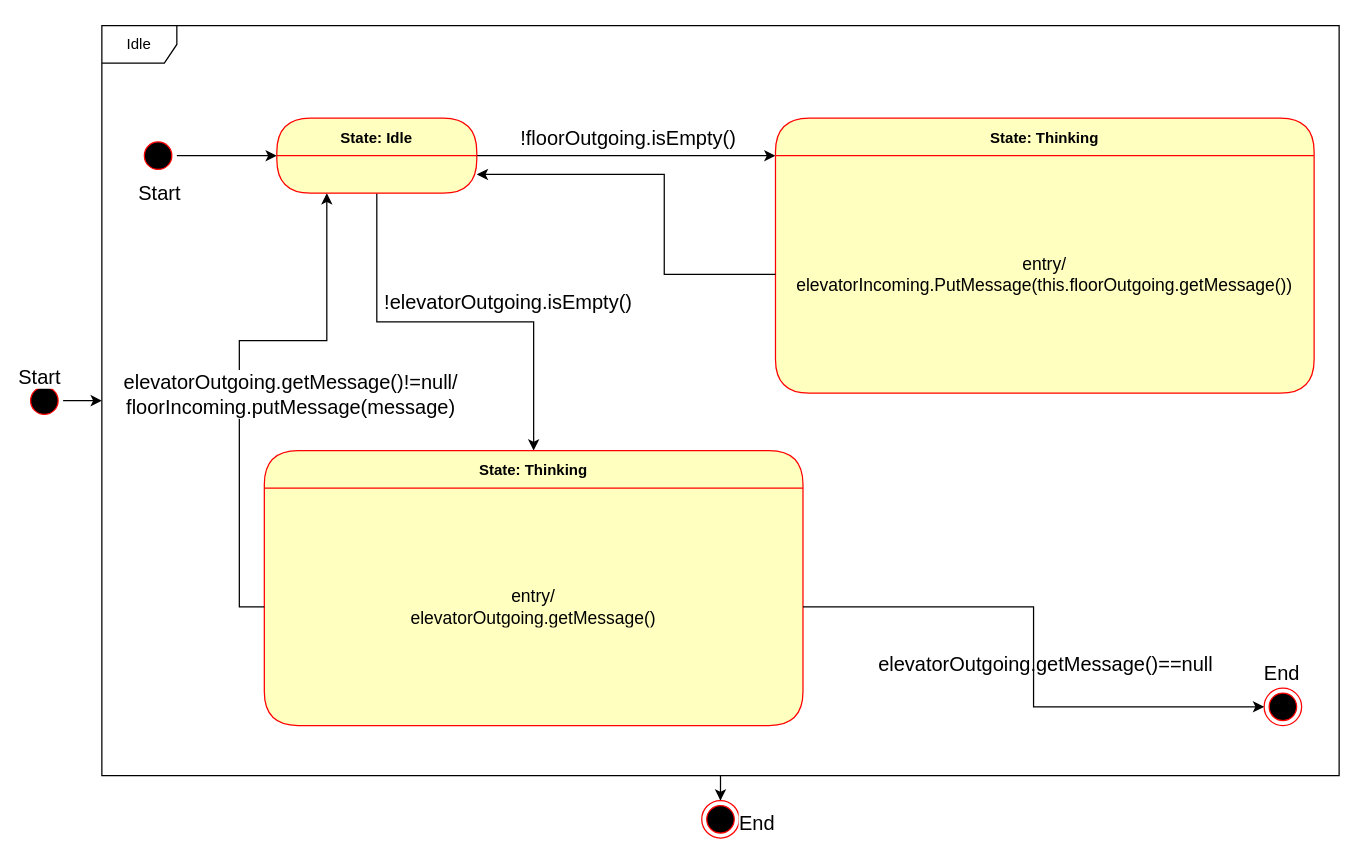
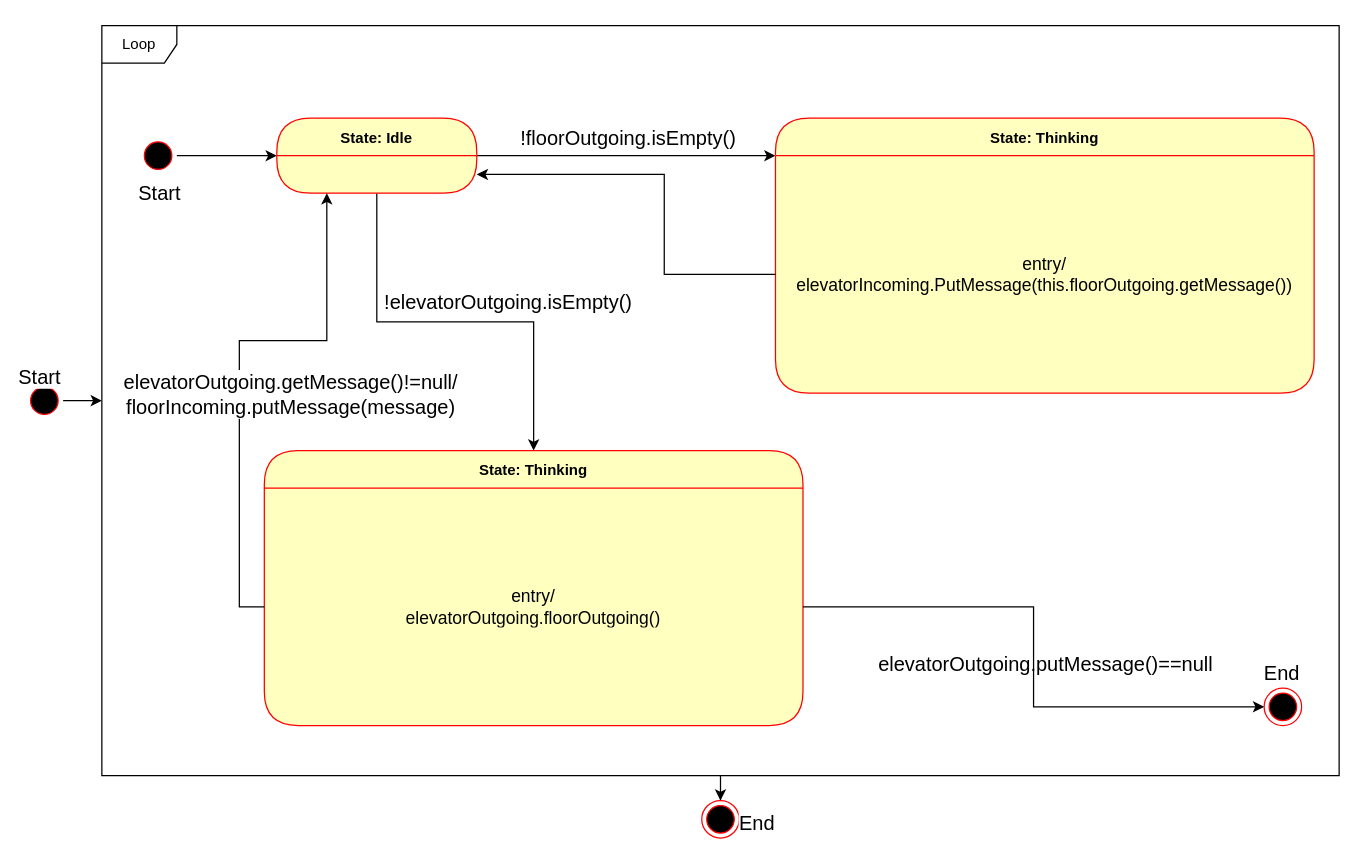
(139, 44) -> (139, 44)
(534, 607) -> (534, 607)
(1046, 664) -> (1046, 664)
